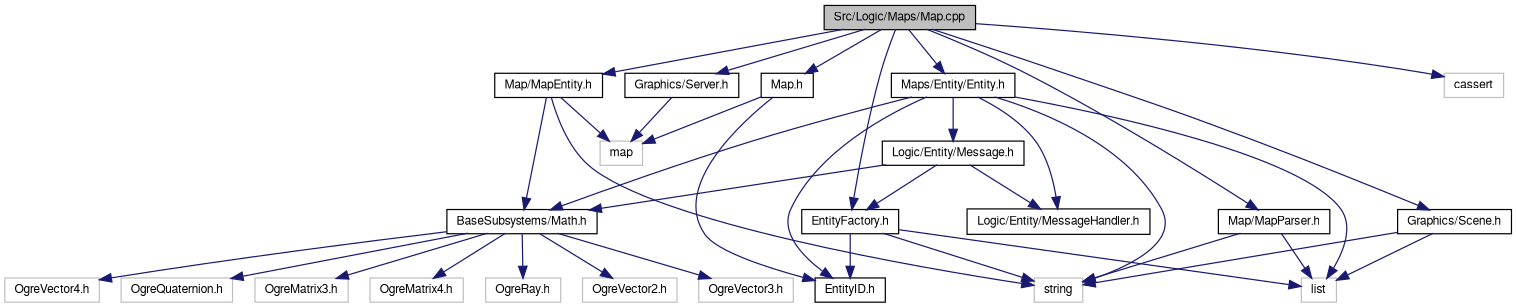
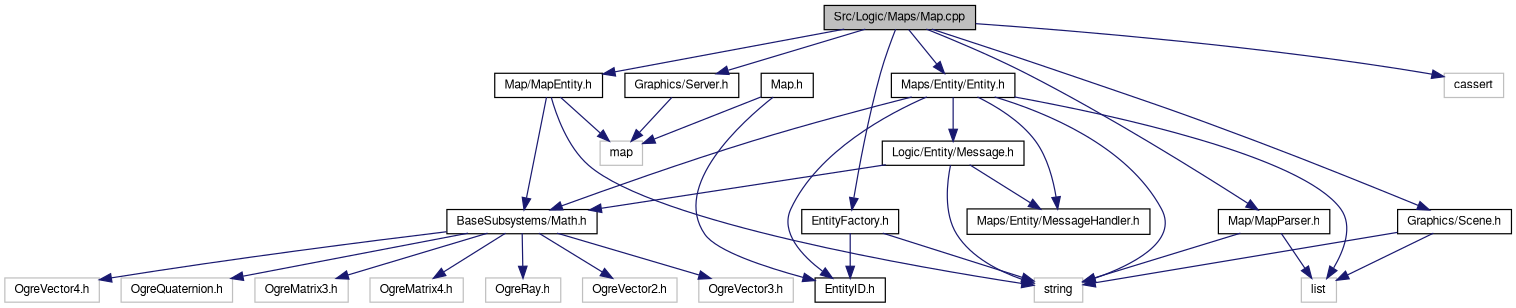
(849, 48) -> none
(907, 184) -> (960, 238)
(1059, 222) -> (1059, 222)
(1094, 257) -> none
